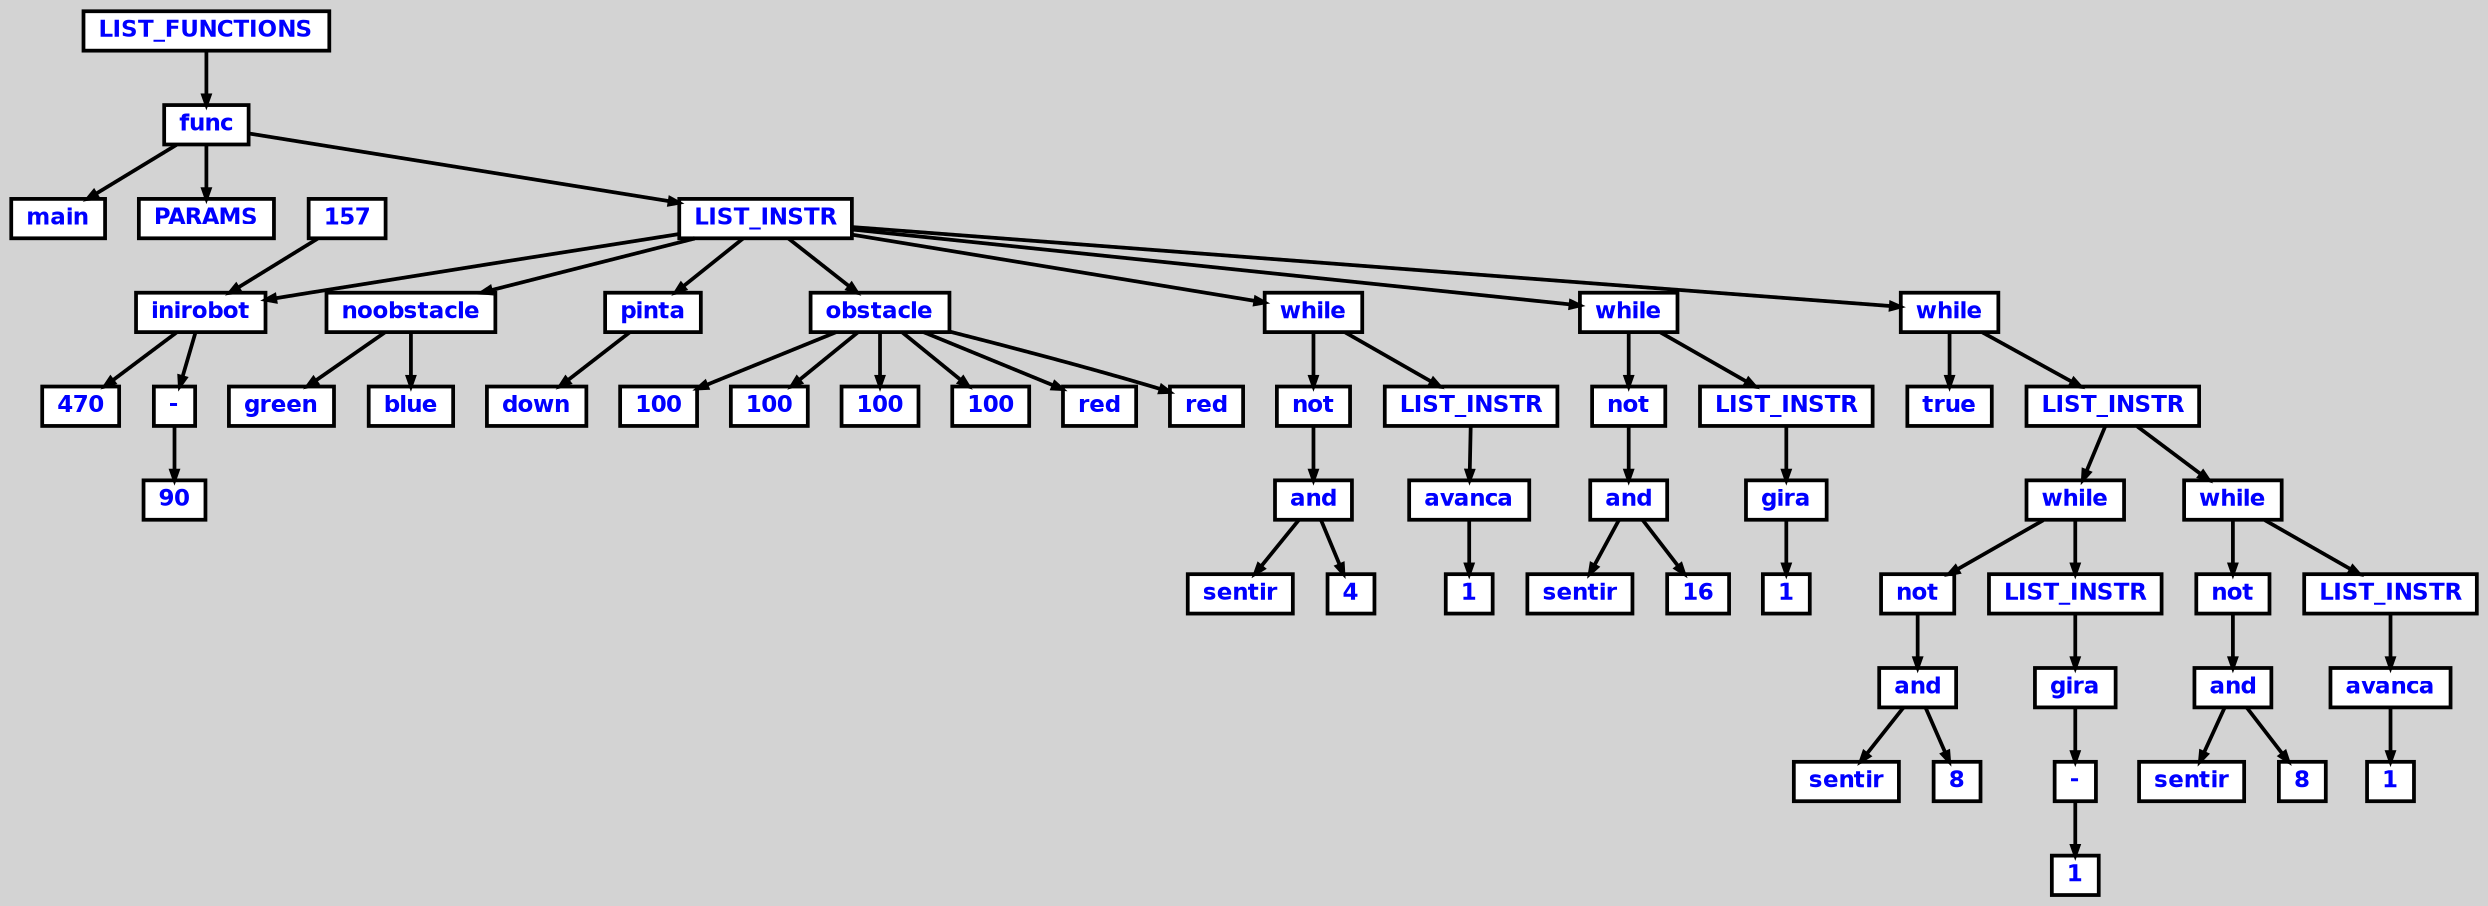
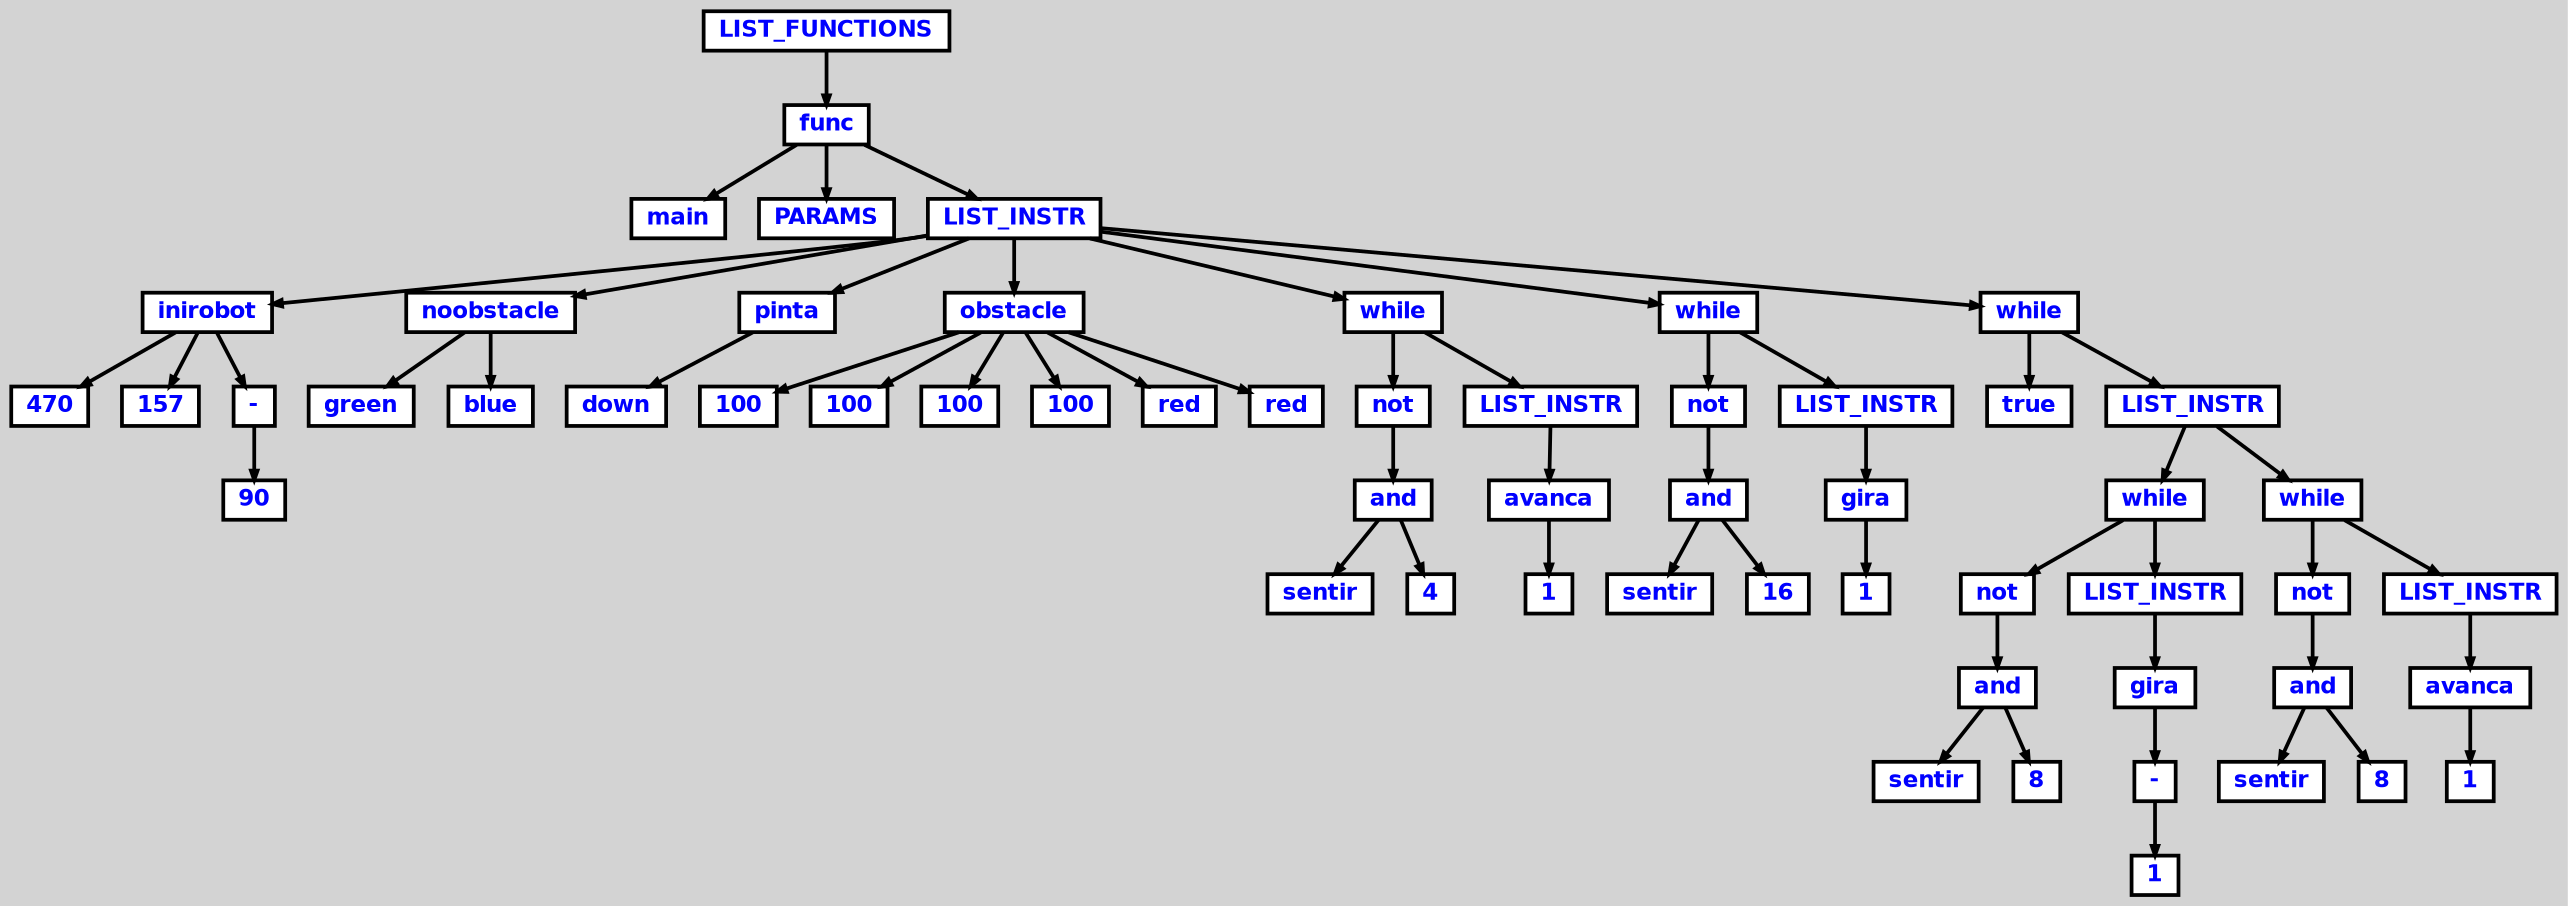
(278, 263) -> (186, 355)
